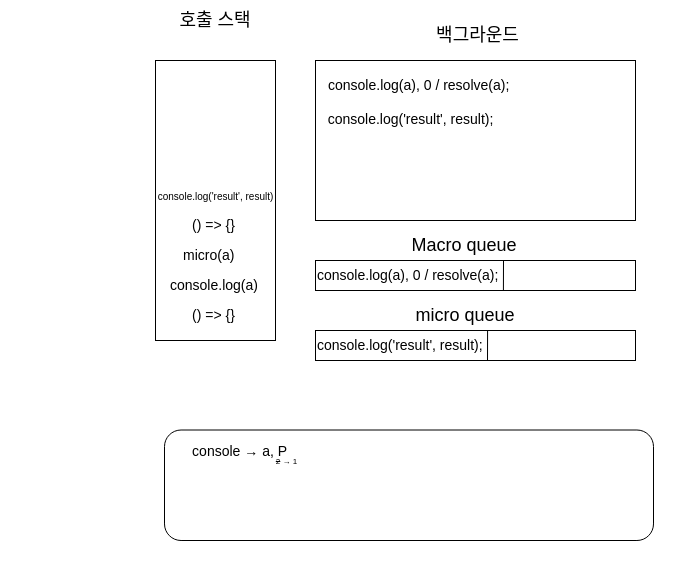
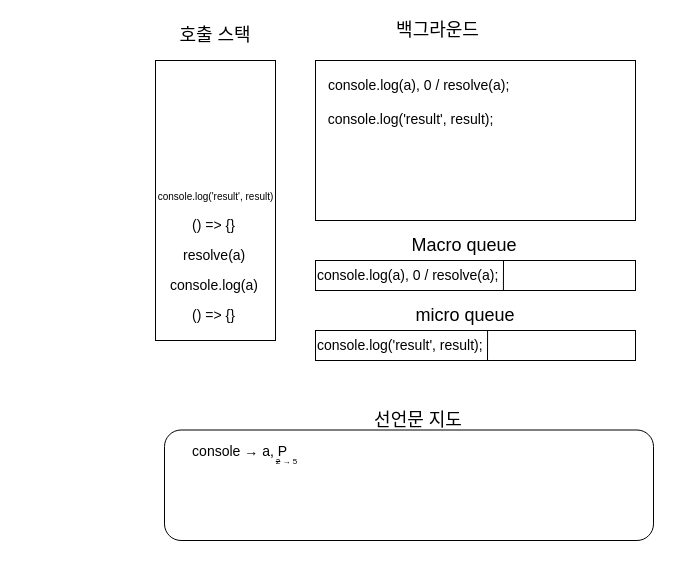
(216, 21) -> (216, 36)
(478, 36) -> (438, 31)
(200, 256) -> (205, 256)
none -> (418, 420)
(287, 462) -> (287, 462)
